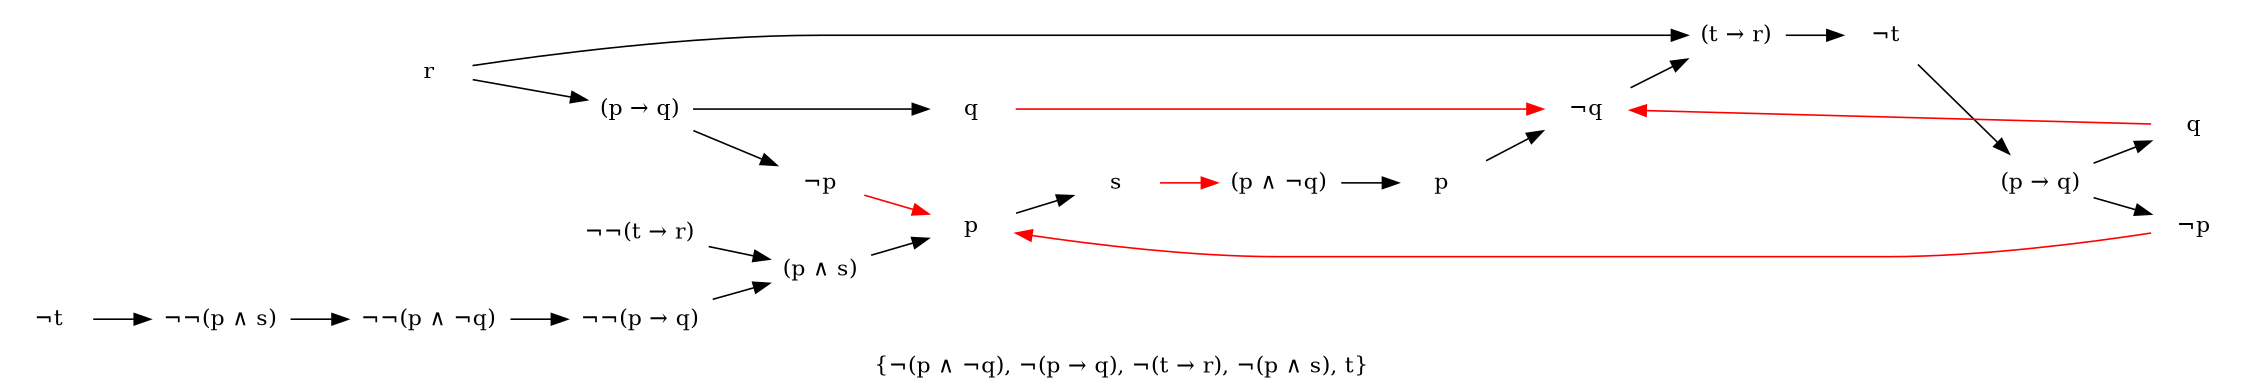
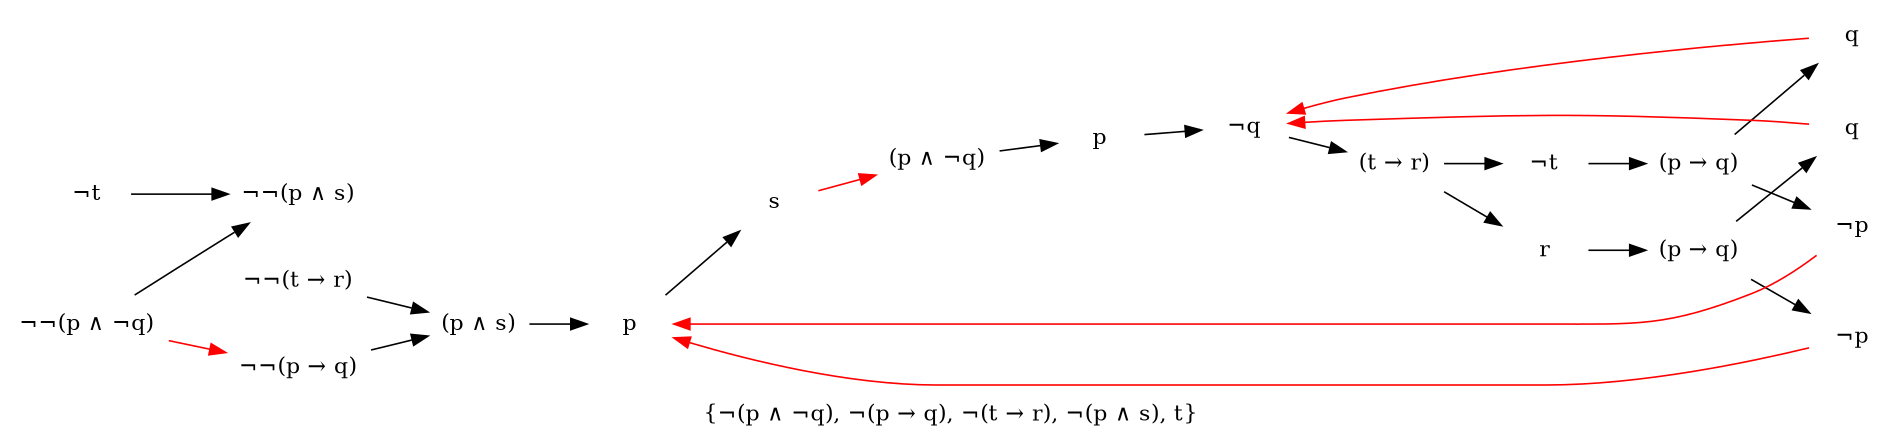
(1071, 35) -> (1466, 205)
(311, 319) -> (185, 263)
(531, 319) -> (189, 345)
